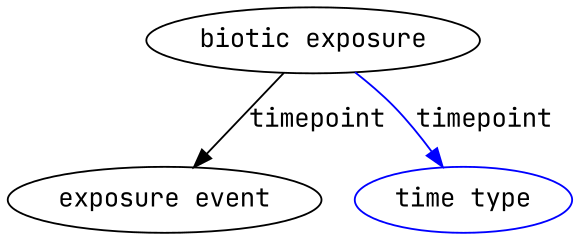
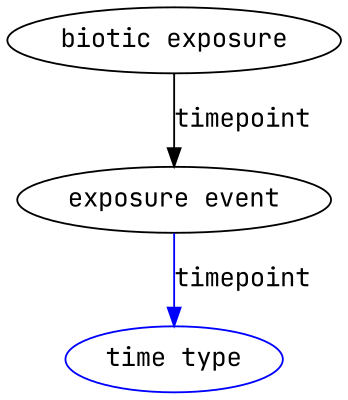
(396, 109) -> (174, 270)
